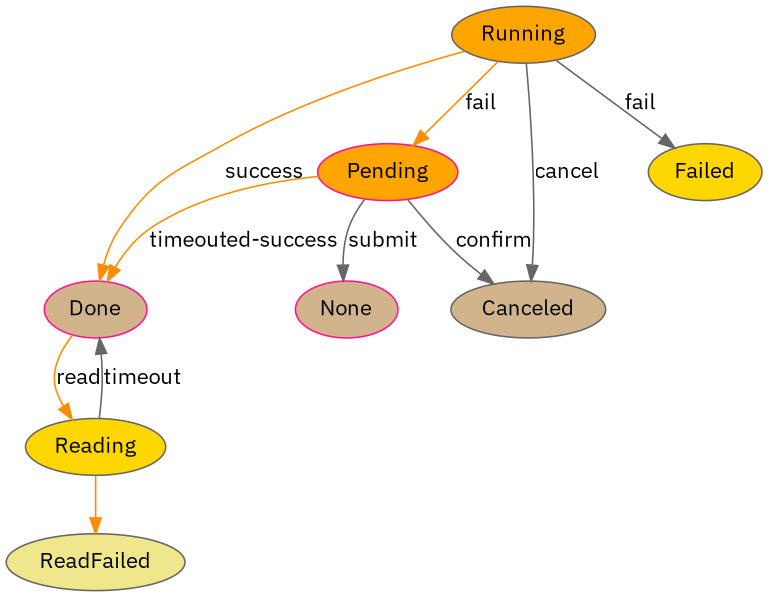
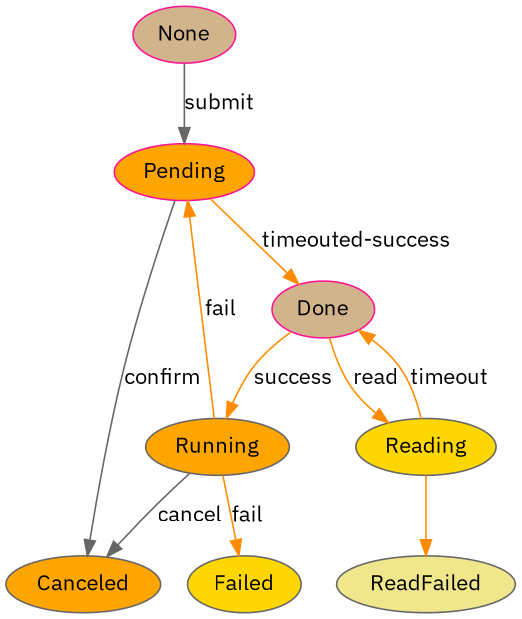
(609, 100) -> (229, 508)
(260, 125) -> (256, 363)
(348, 230) -> (184, 96)
(528, 310) -> (83, 584)
(102, 386) -> (404, 374)
